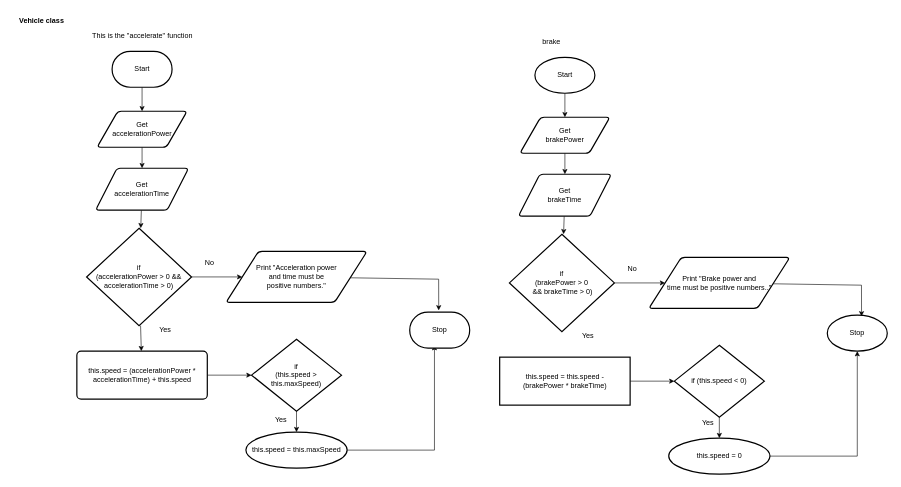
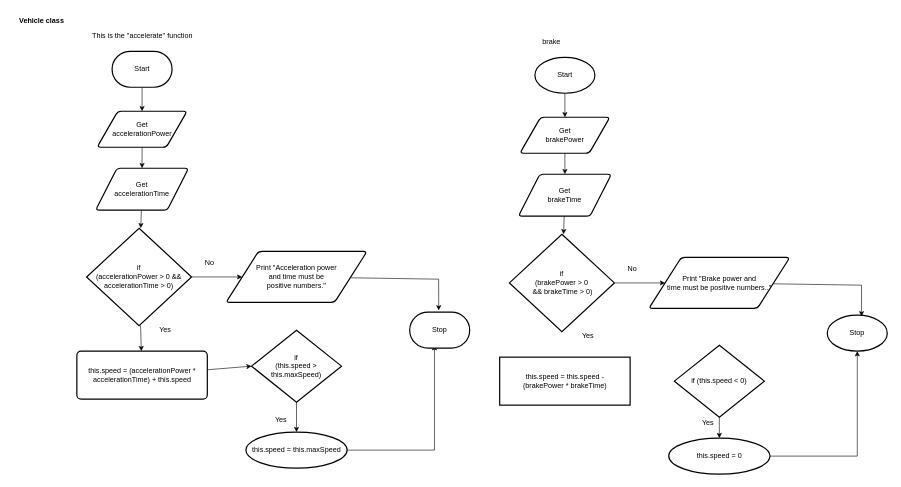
(296, 375) -> (296, 366)
(668, 381) -> none
